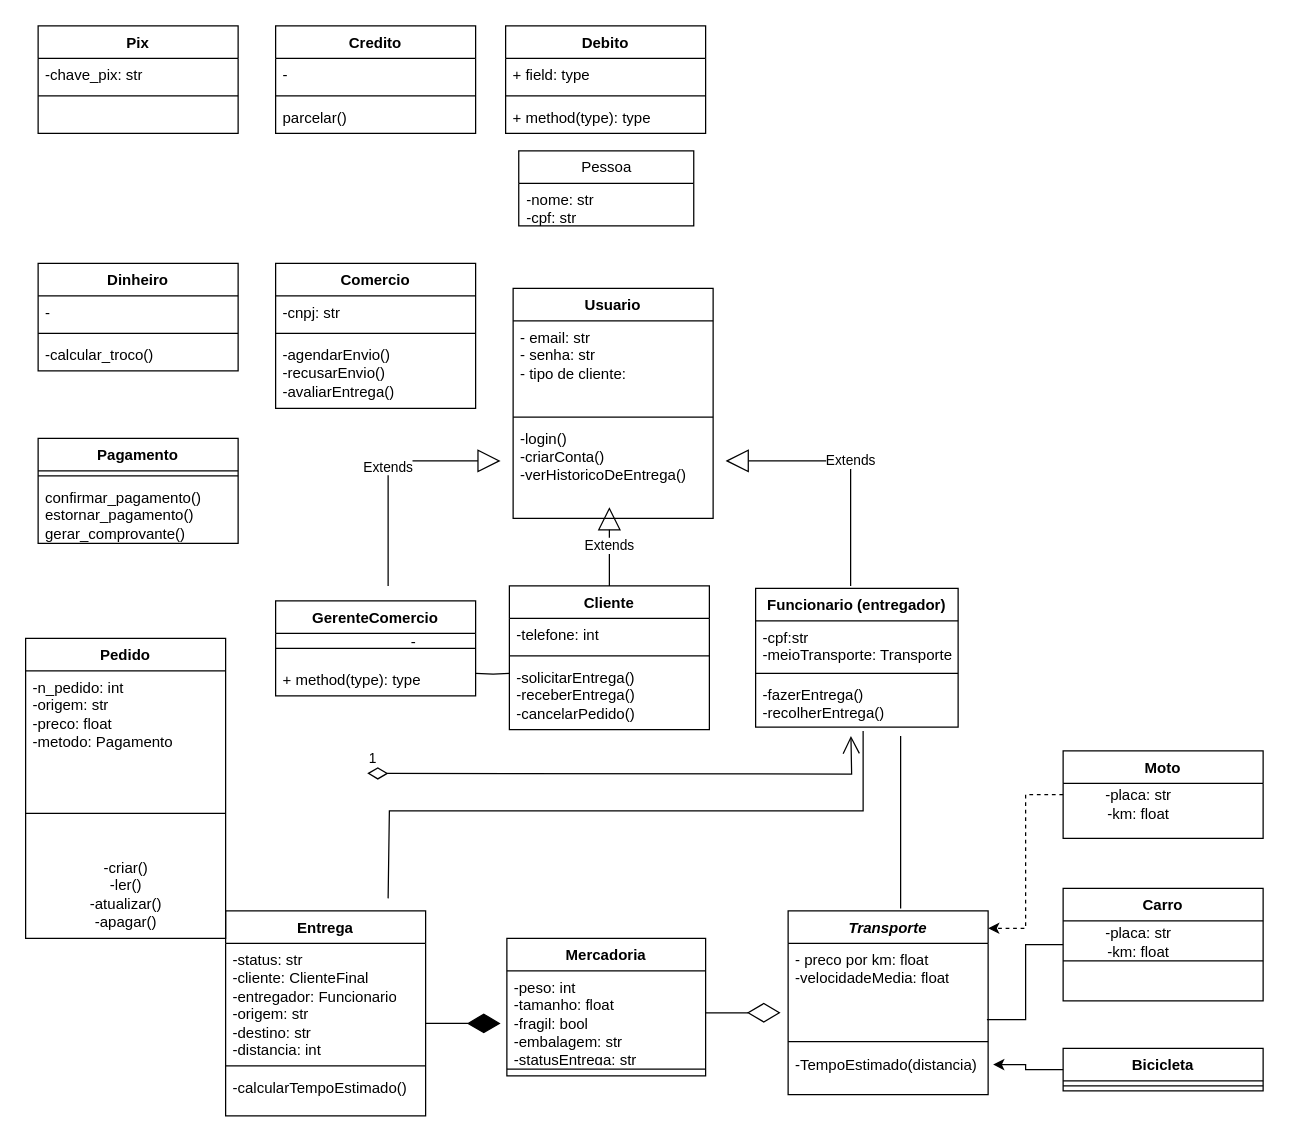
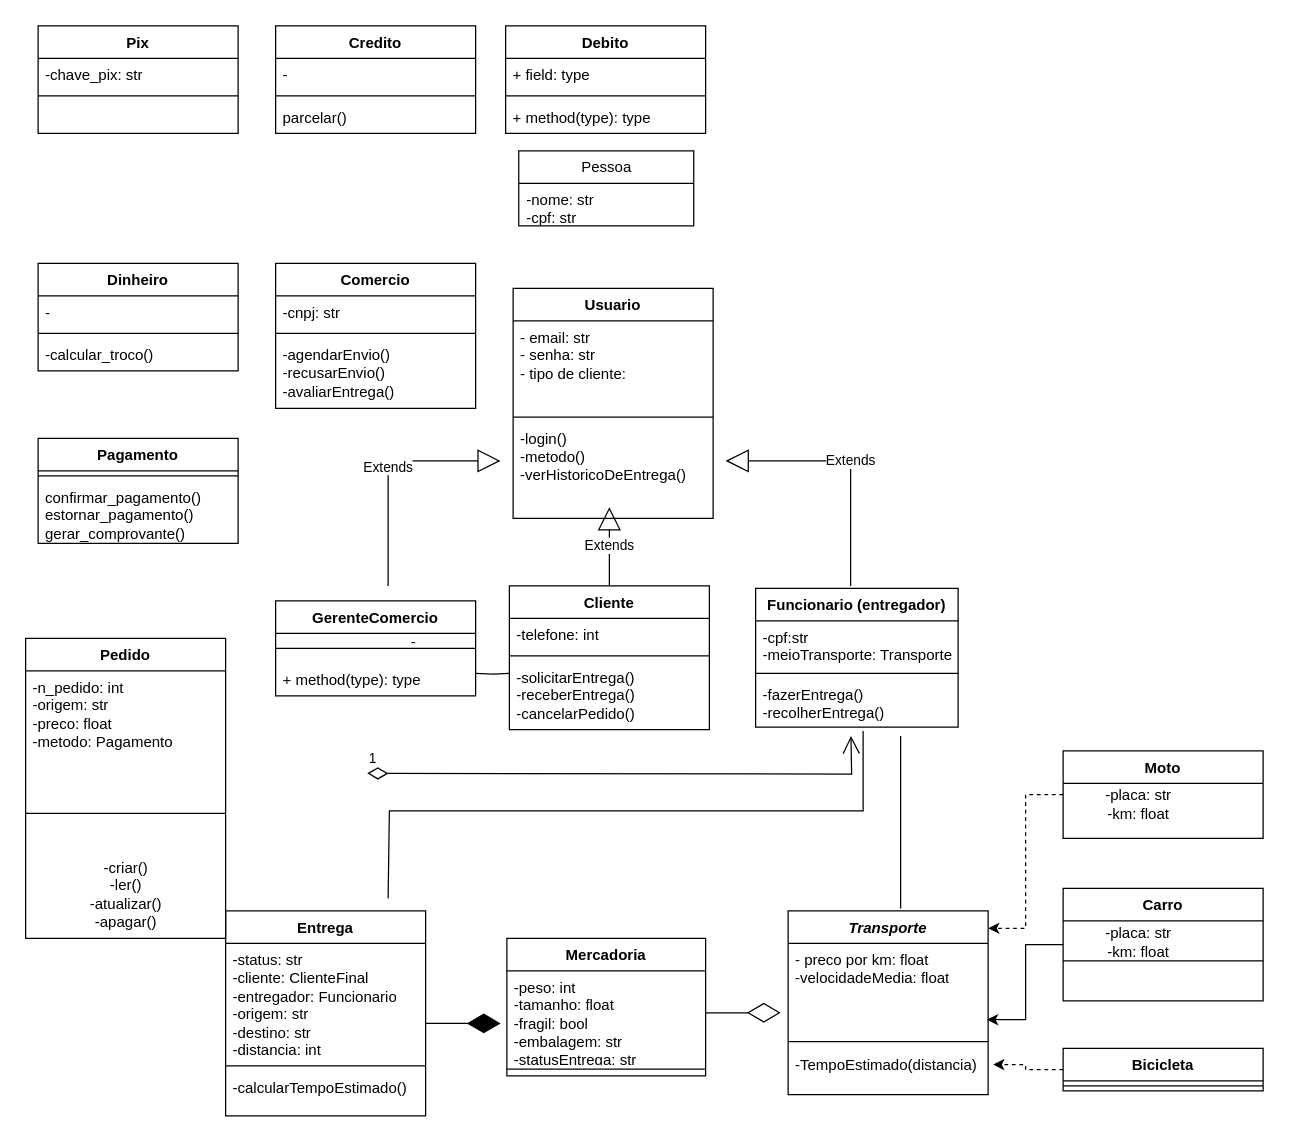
(614, 467) -> (614, 467)
(994, 1019) -> (997, 1019)
(1029, 1069) -> (1029, 1069)
